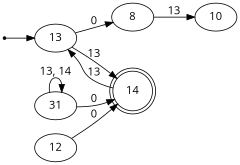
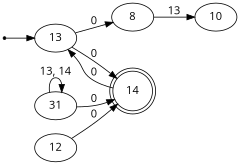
(94, 54) -> (94, 54)
(94, 73) -> (94, 73)
